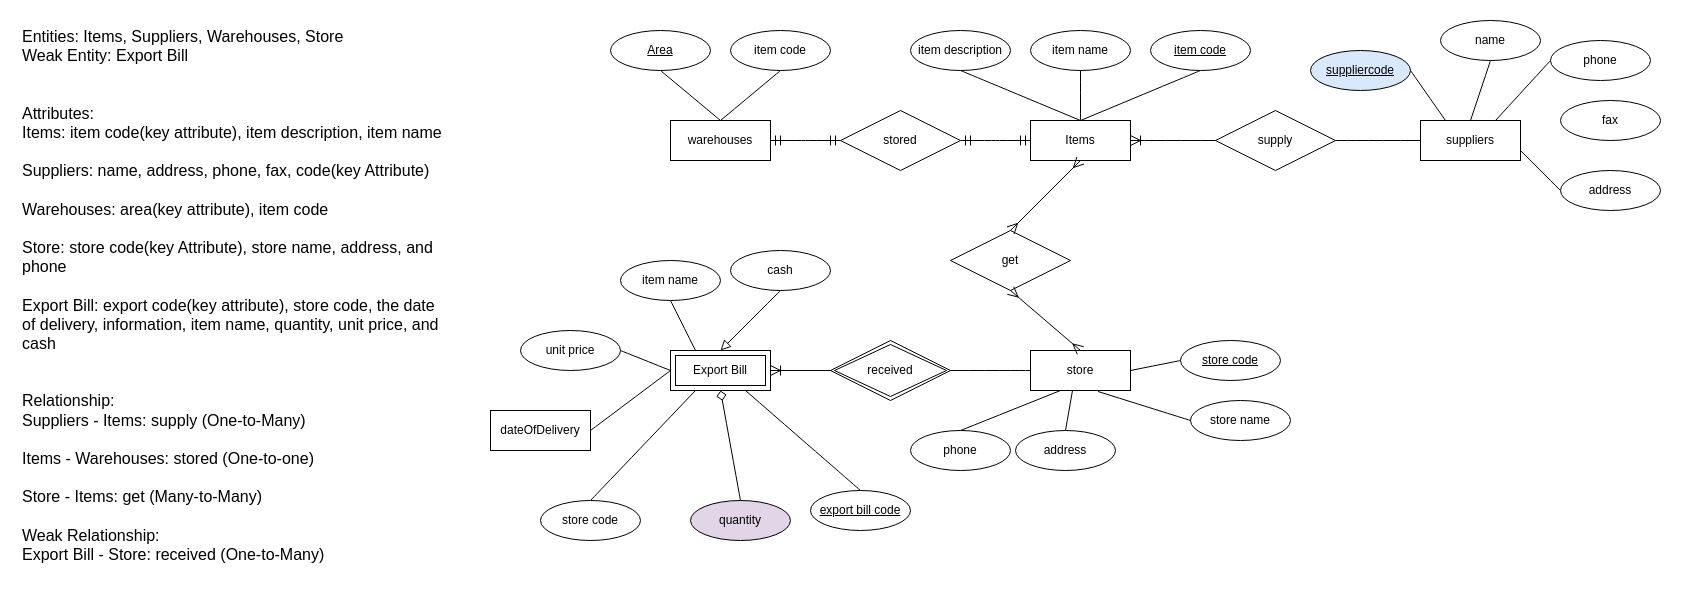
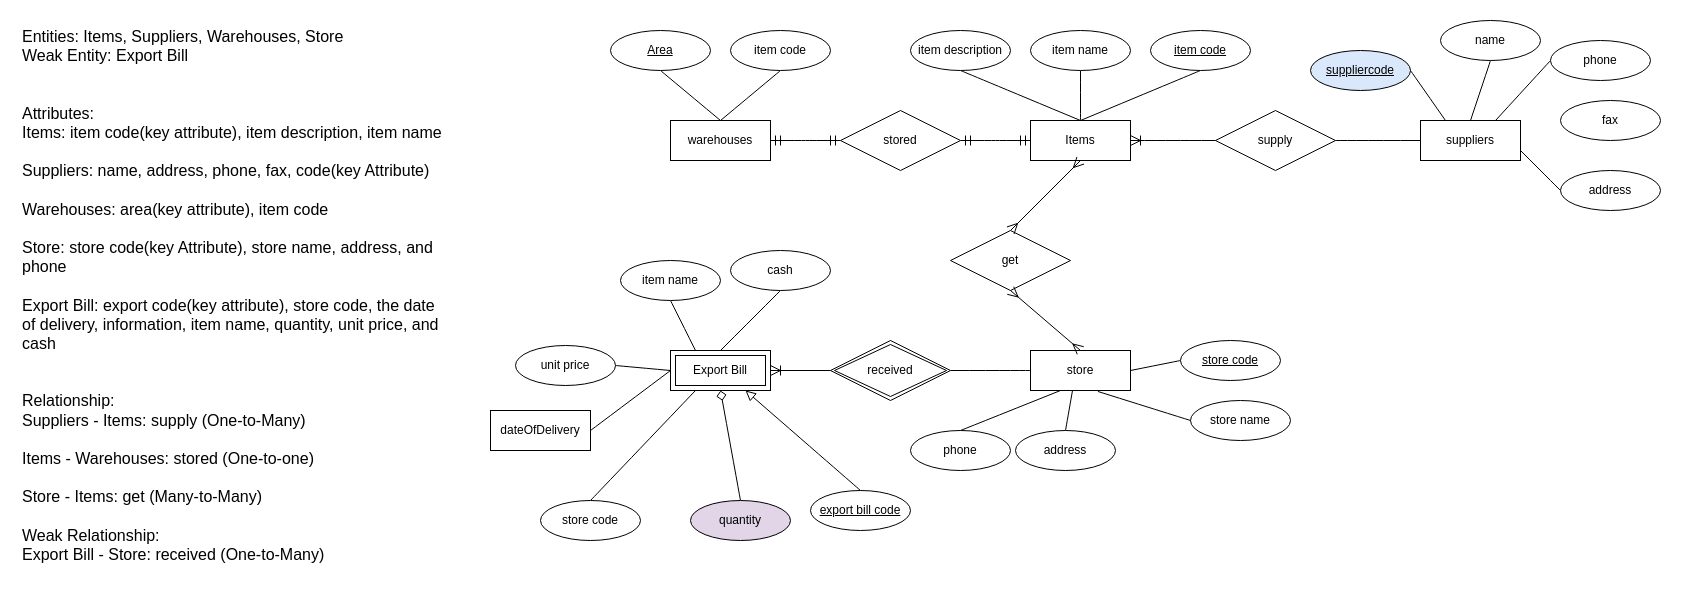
(728, 343) -> (725, 346)
(571, 351) -> (566, 366)
(750, 395) -> (754, 398)
